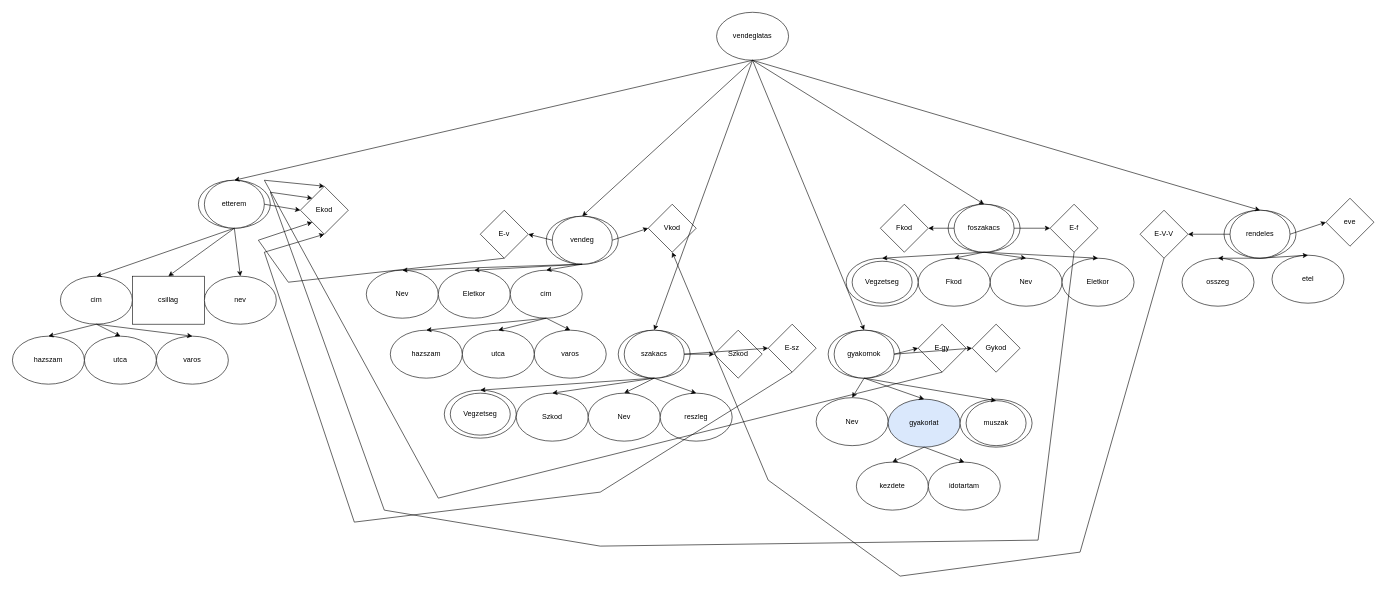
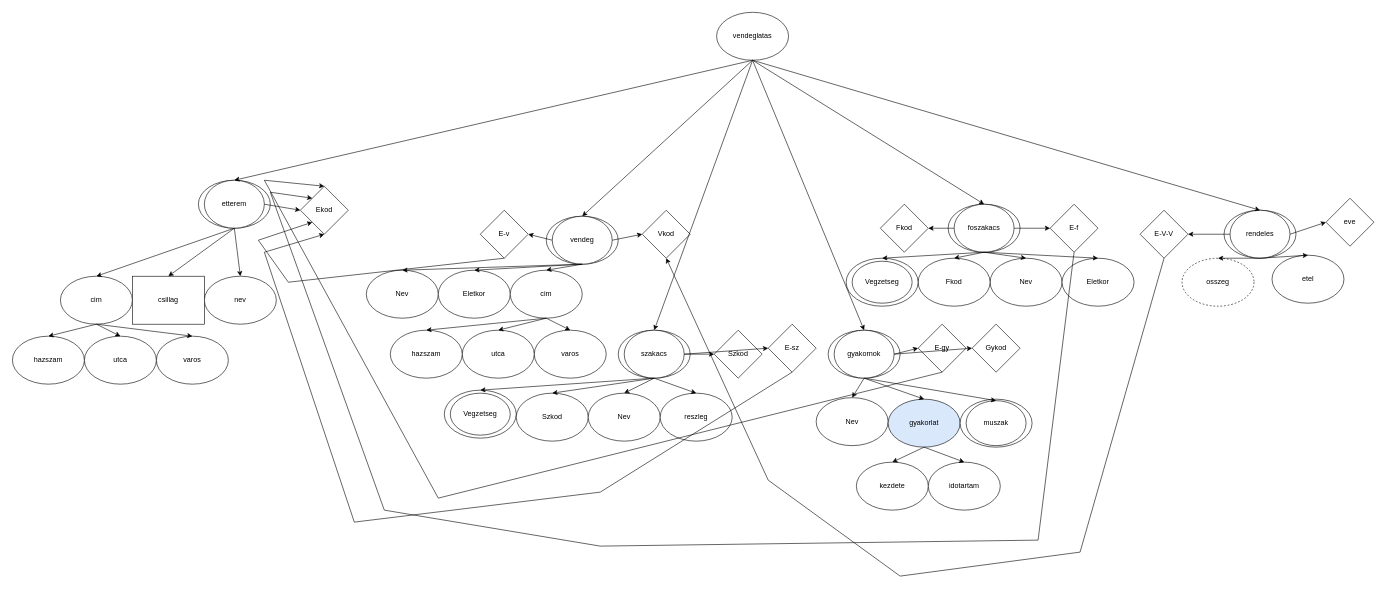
(672, 228) -> (666, 234)
(1218, 282) -> (1218, 282)
